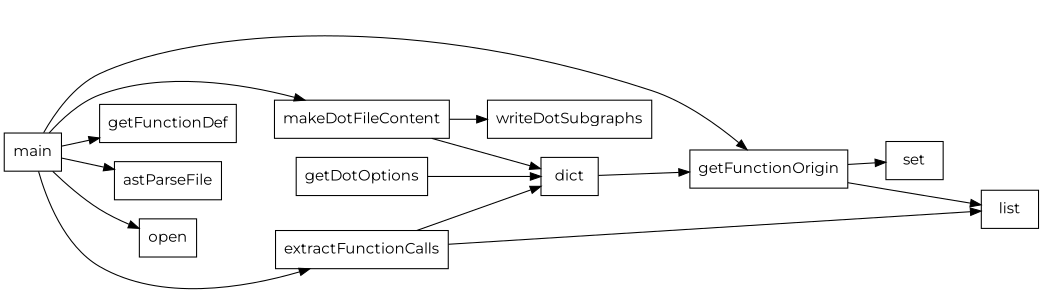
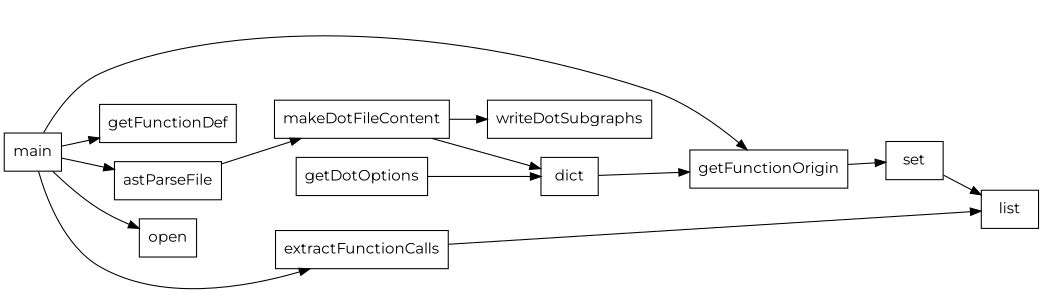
(165, 82) -> (256, 153)
(909, 193) -> (958, 183)
(474, 210) -> none
